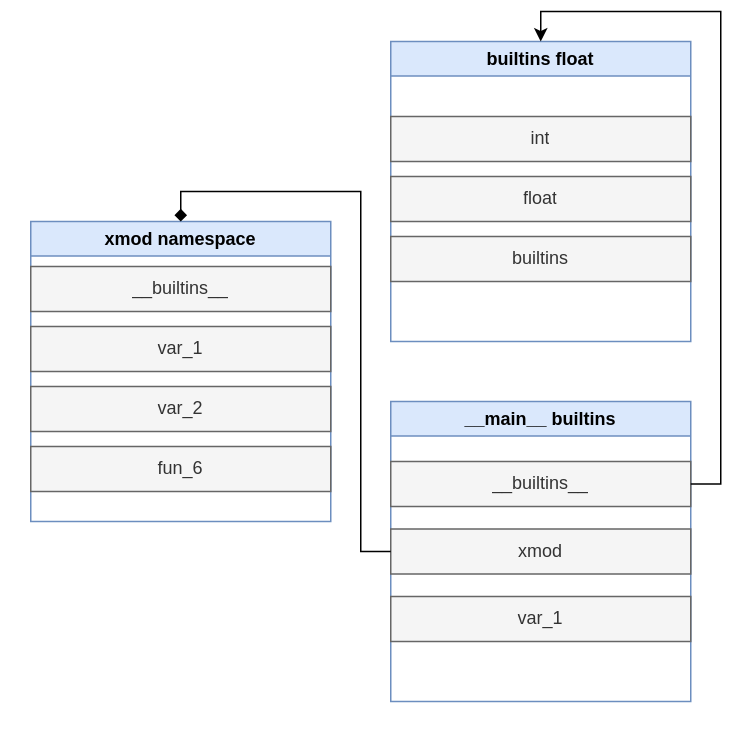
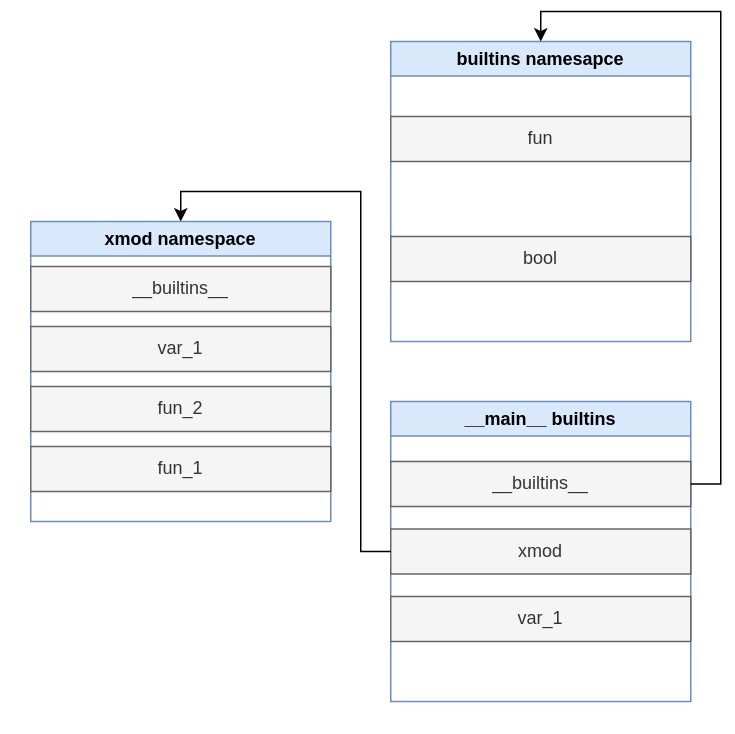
(541, 59) -> (541, 59)
(541, 139) -> (541, 139)
(541, 199) -> none
(181, 209) -> (181, 210)
(541, 259) -> (541, 259)
(181, 409) -> (181, 409)
(181, 469) -> (181, 469)
